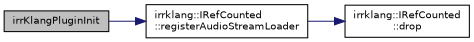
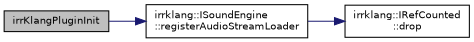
(227, 21) -> (227, 21)
